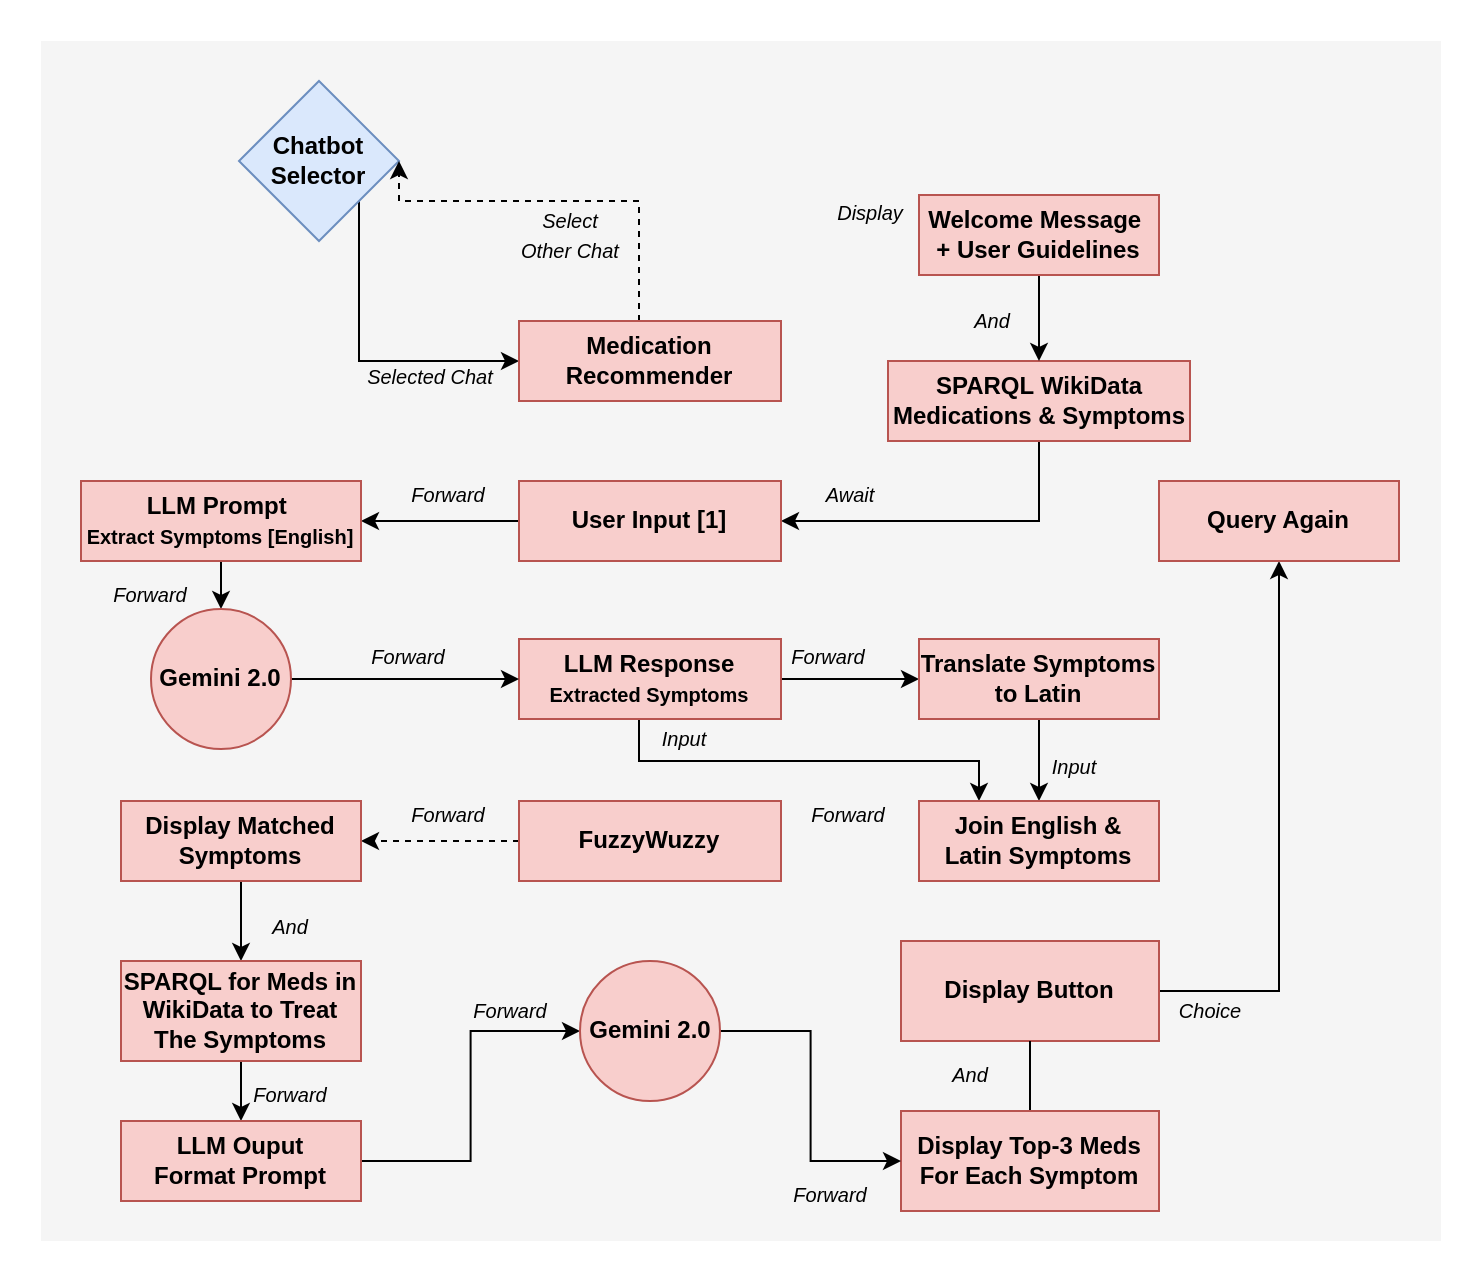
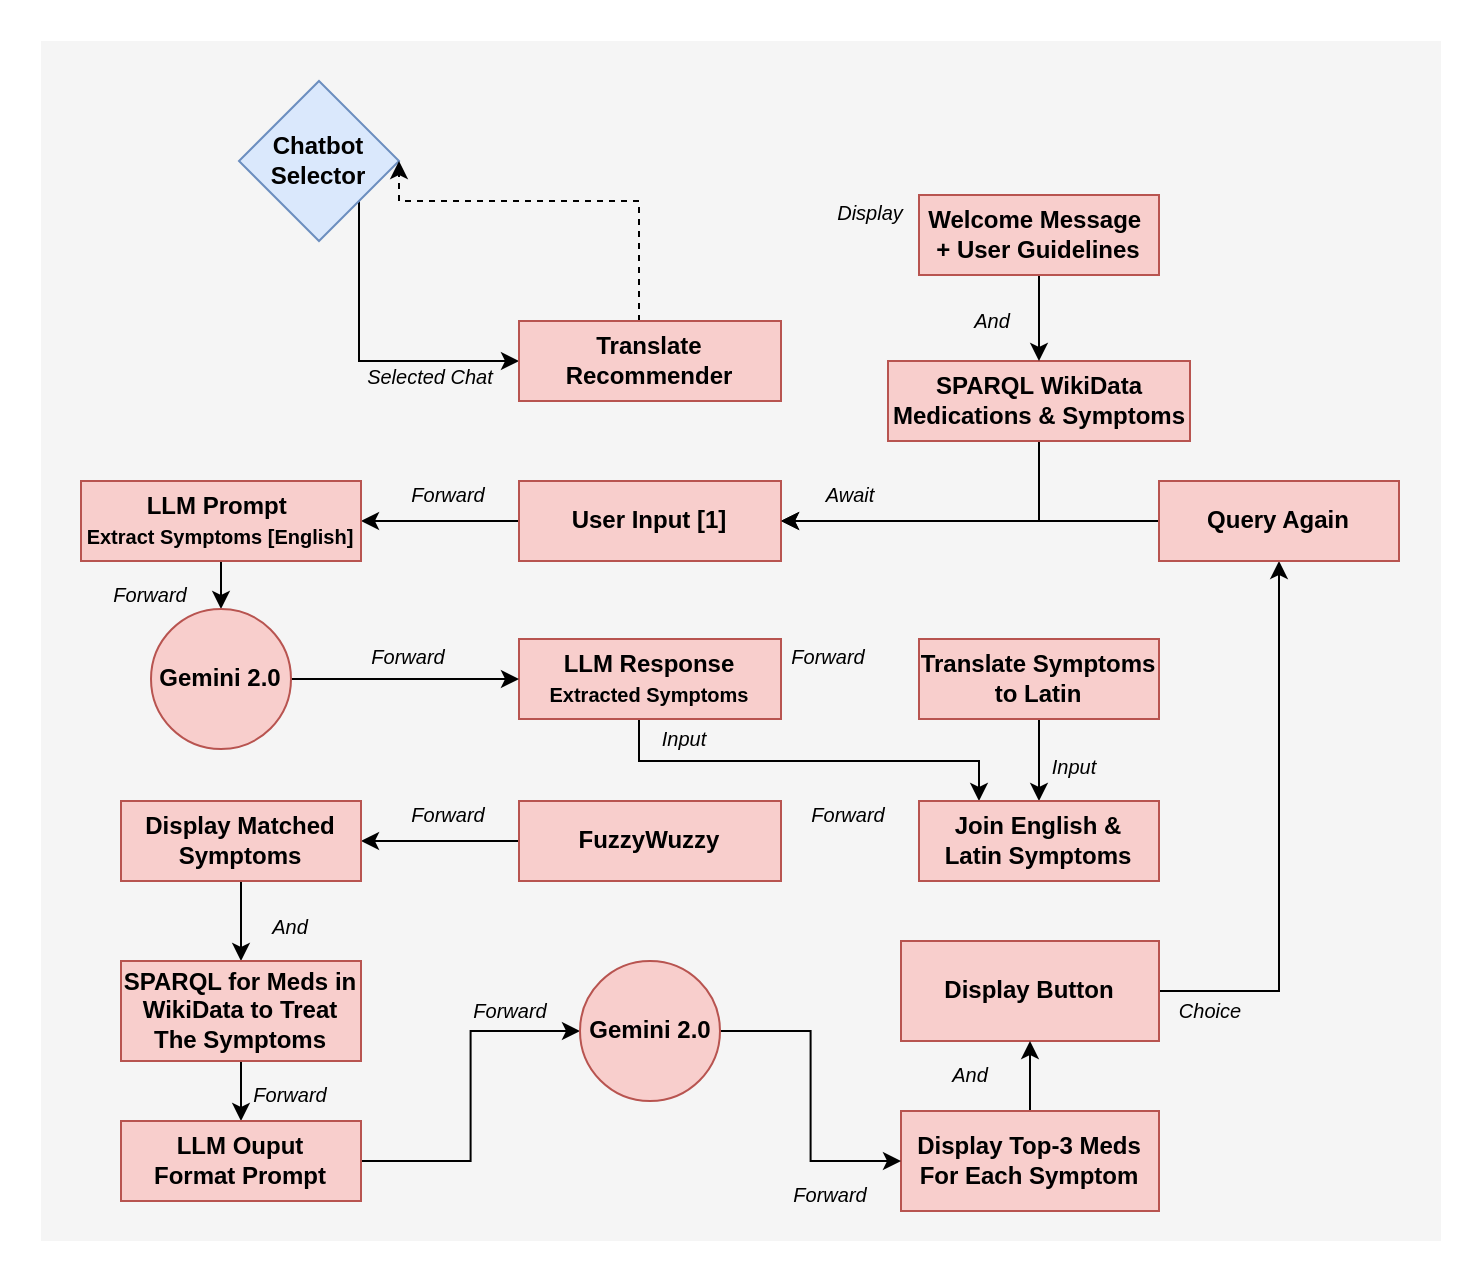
(571, 235) -> none
(650, 361) -> (650, 361)
none -> (1101, 521)
(843, 679) -> none
(445, 841) -> (445, 841)
(1030, 1049) -> (1030, 1056)
